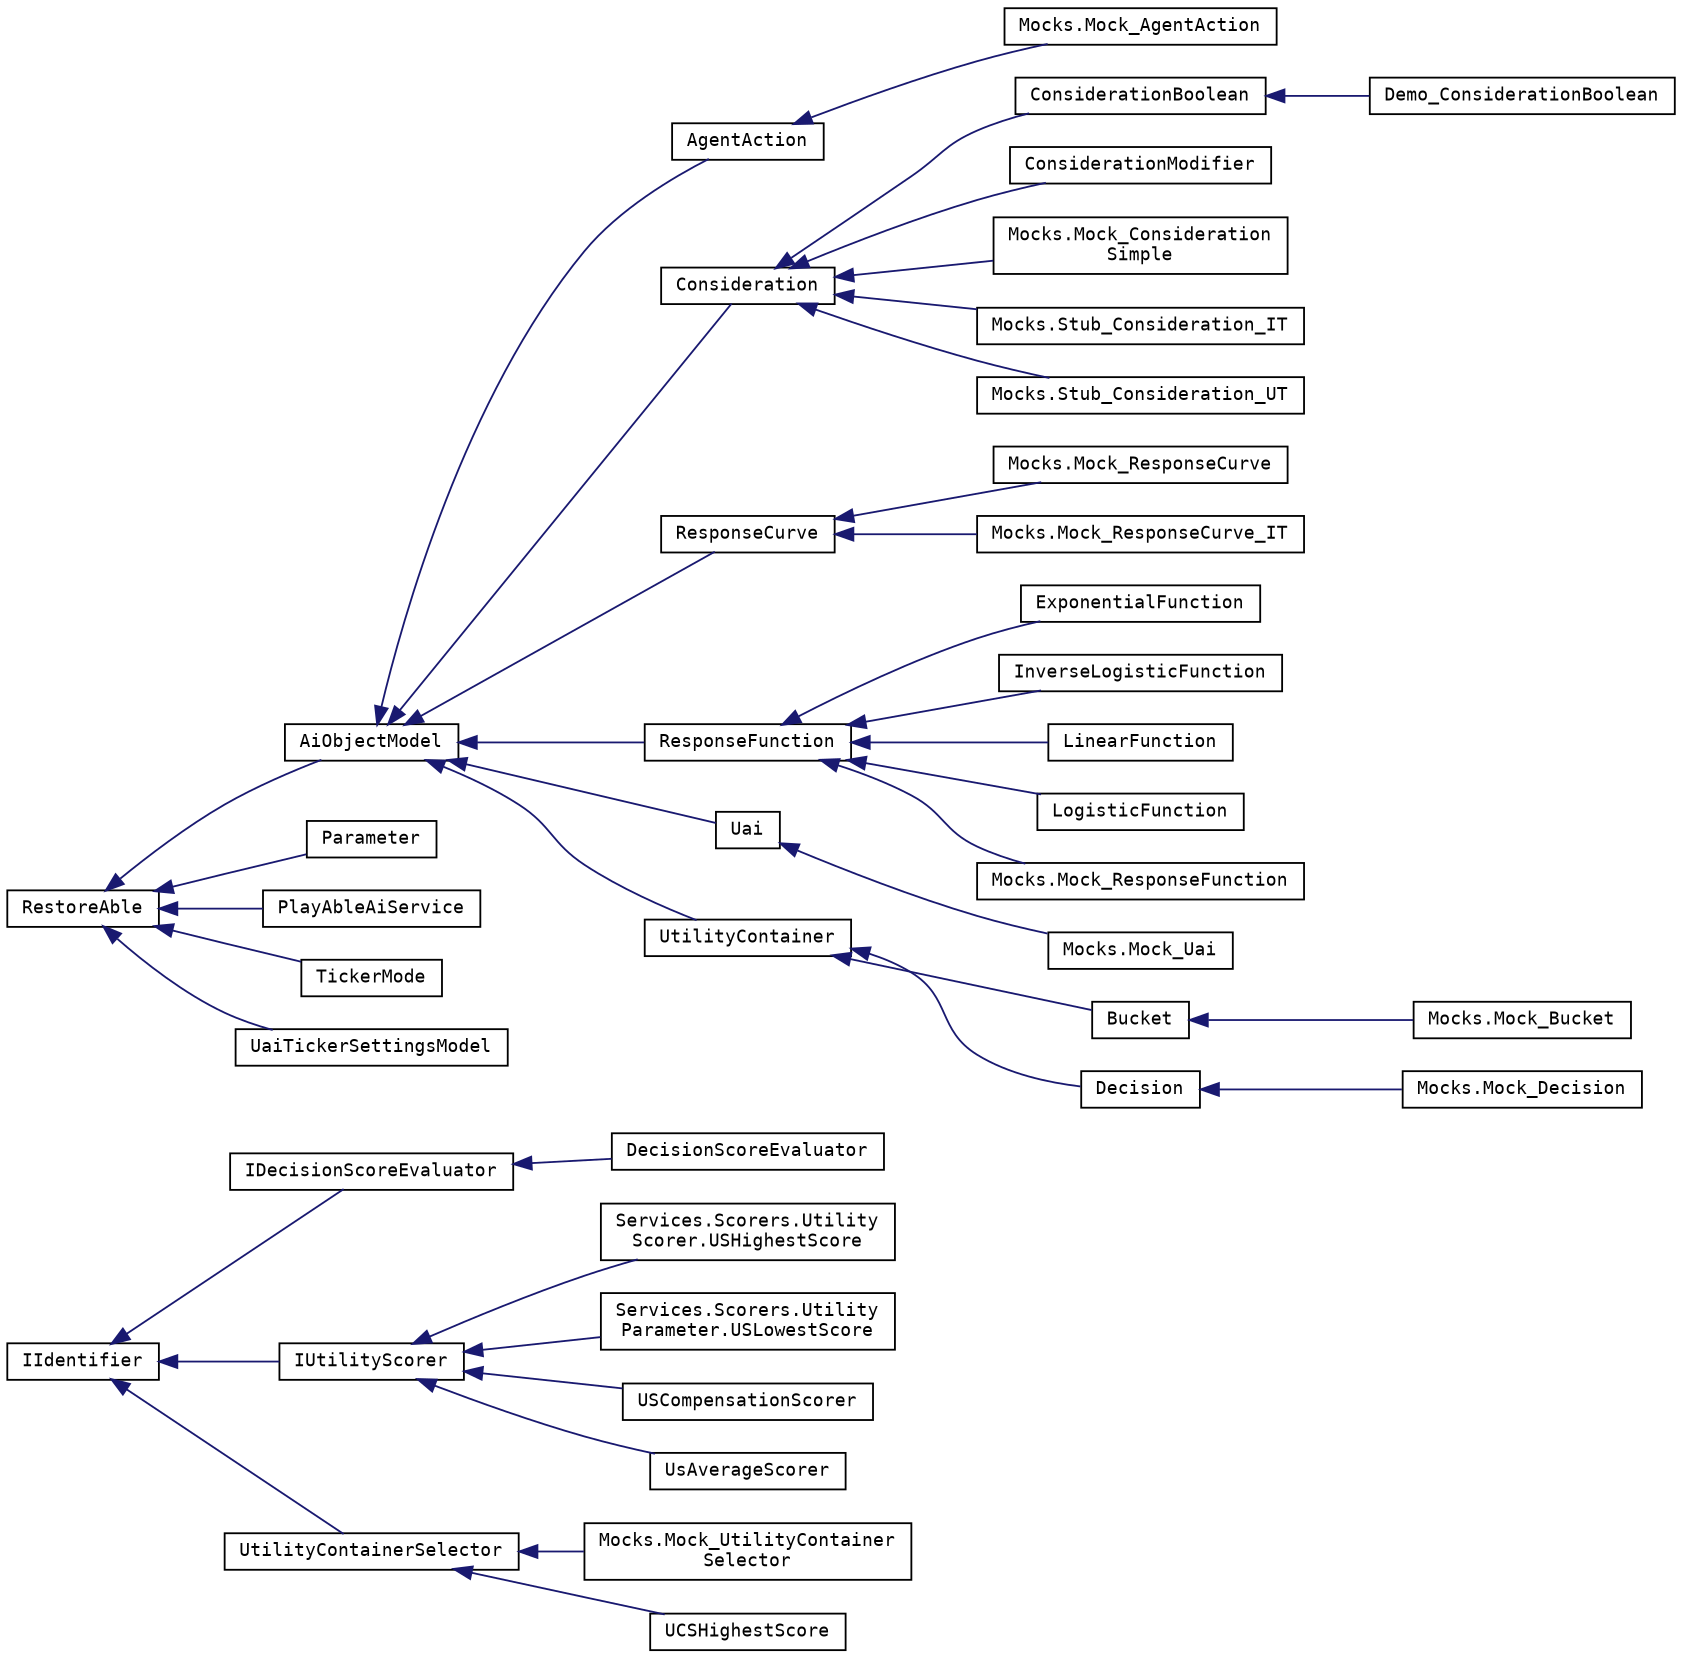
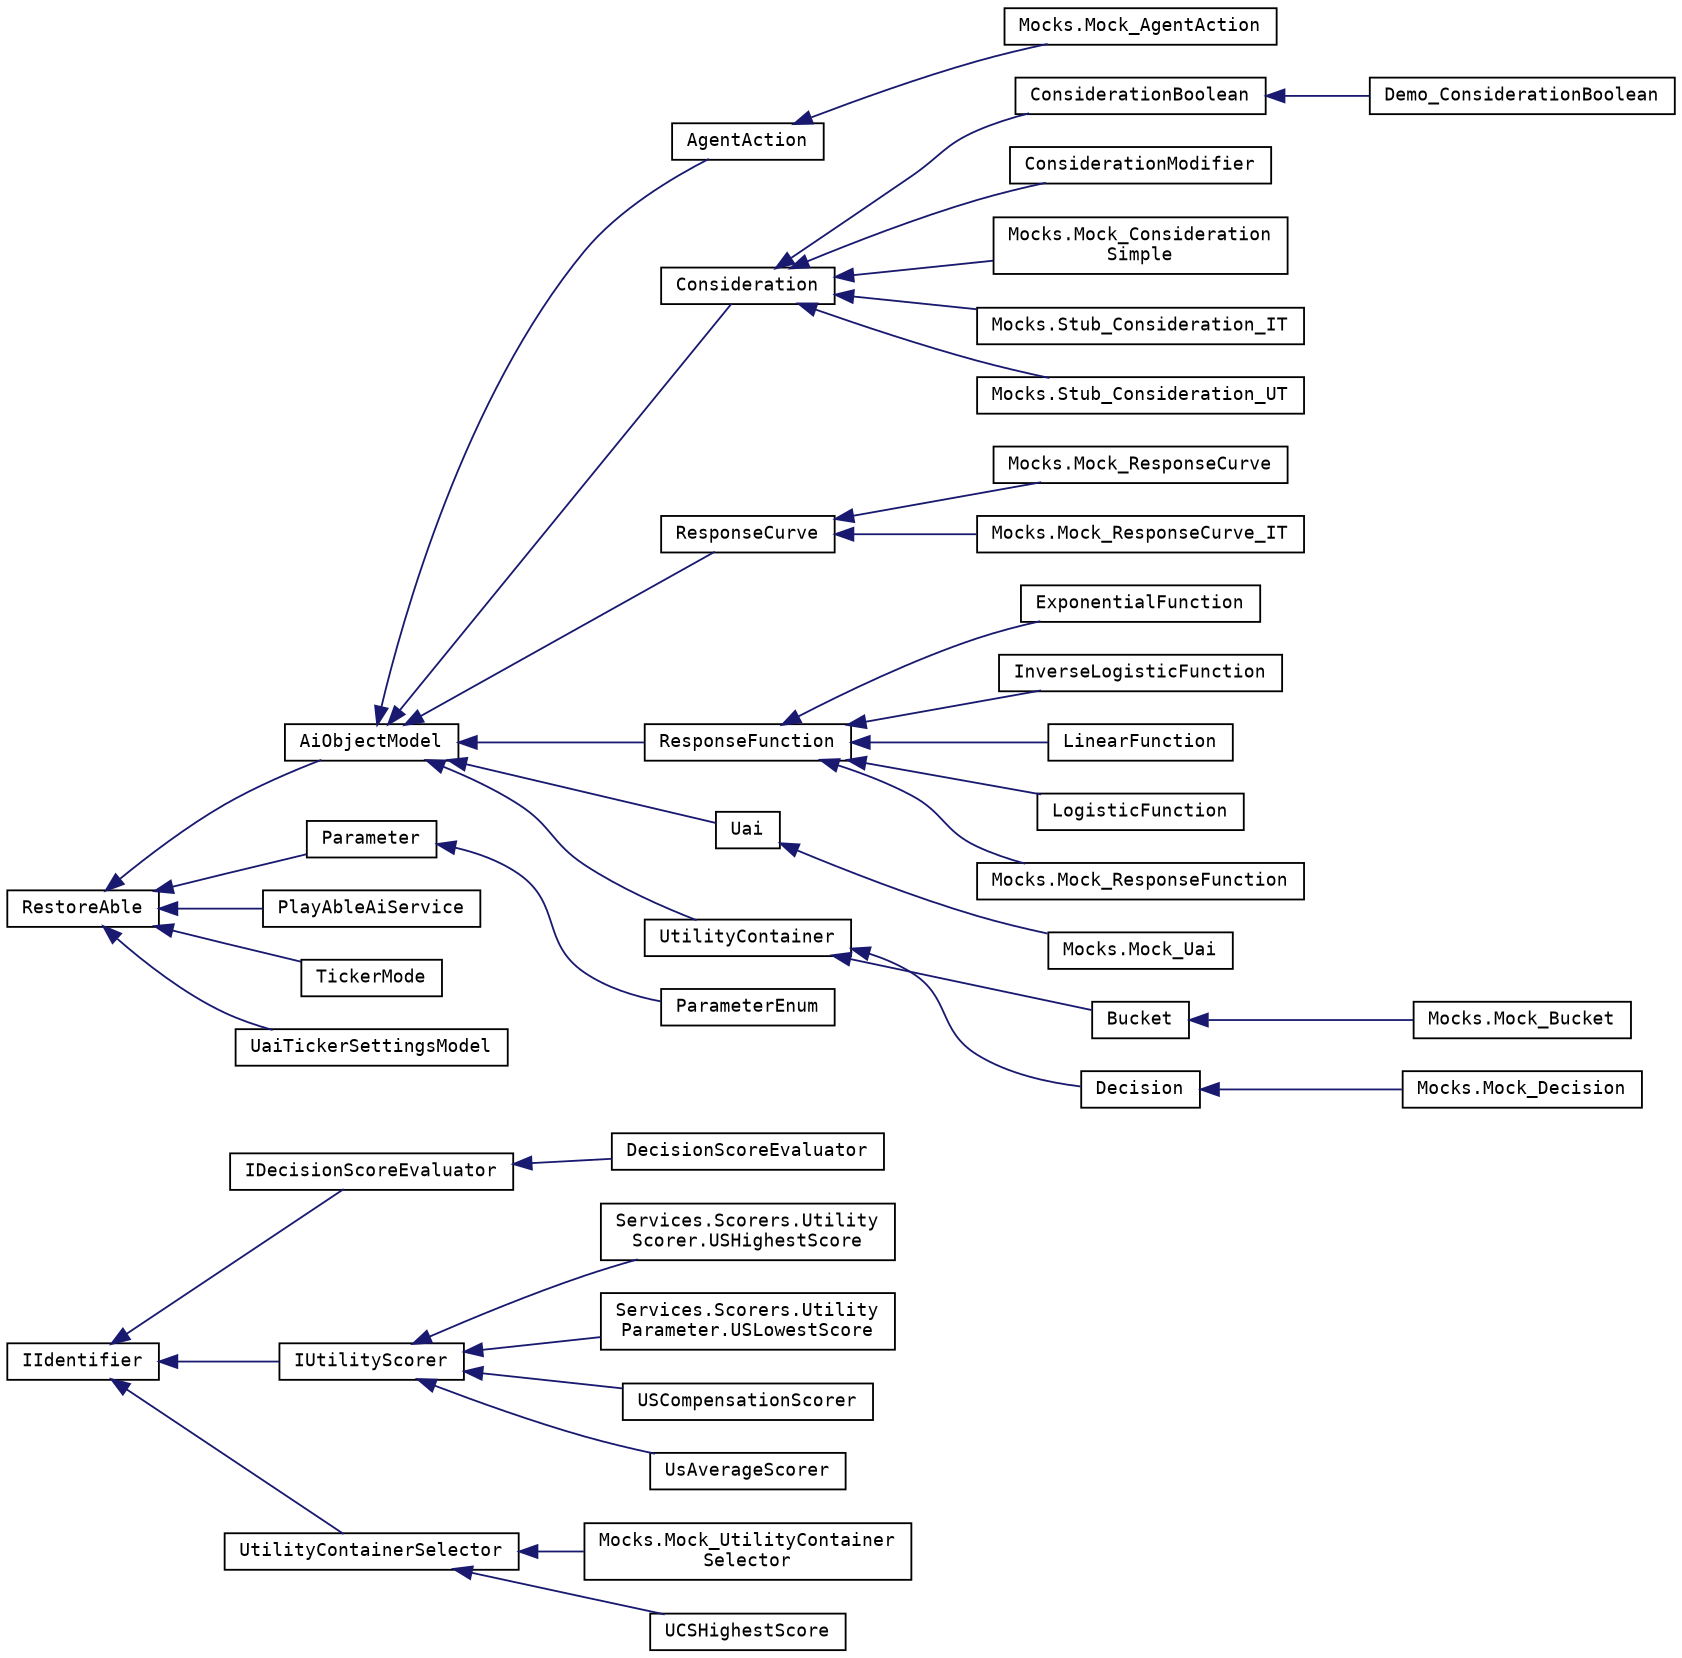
none -> (748, 1007)
